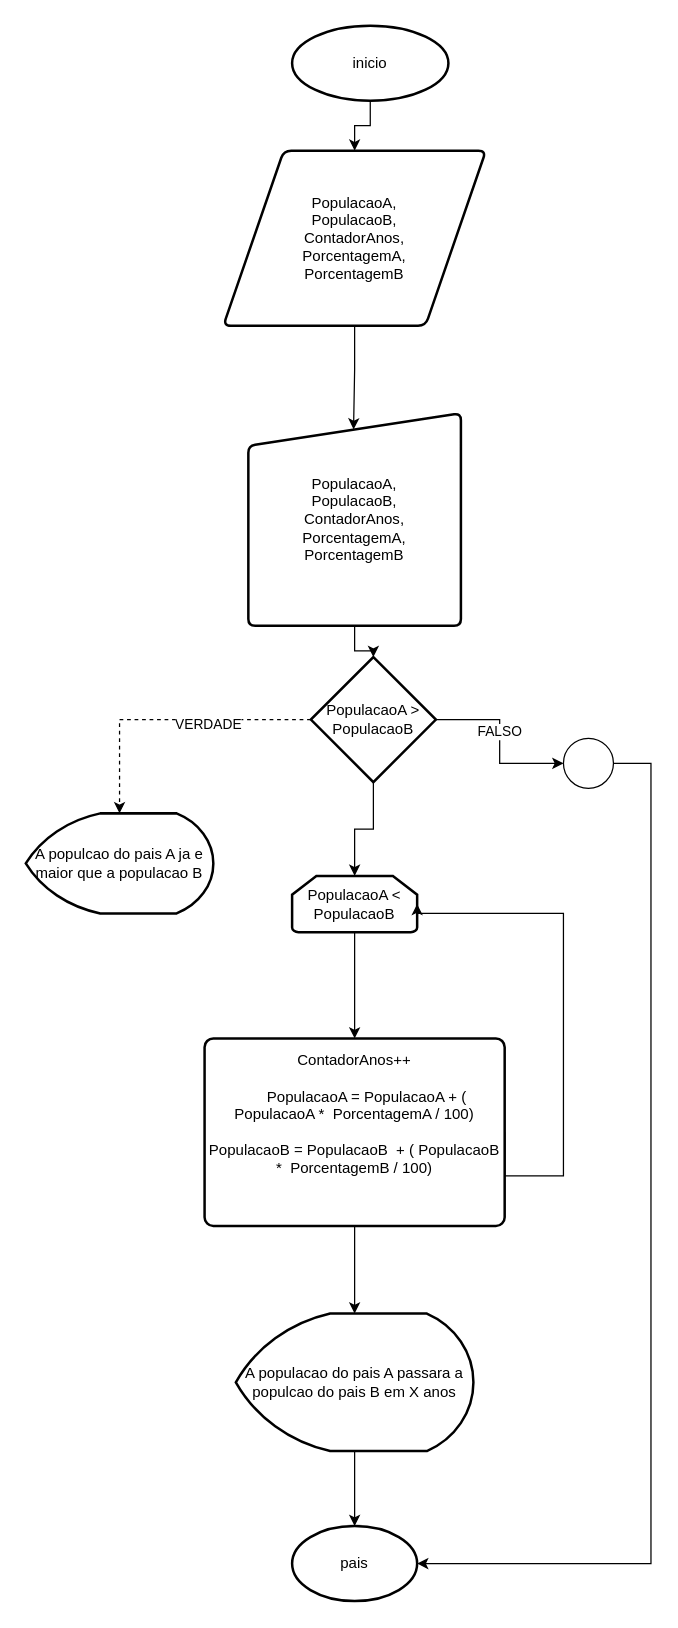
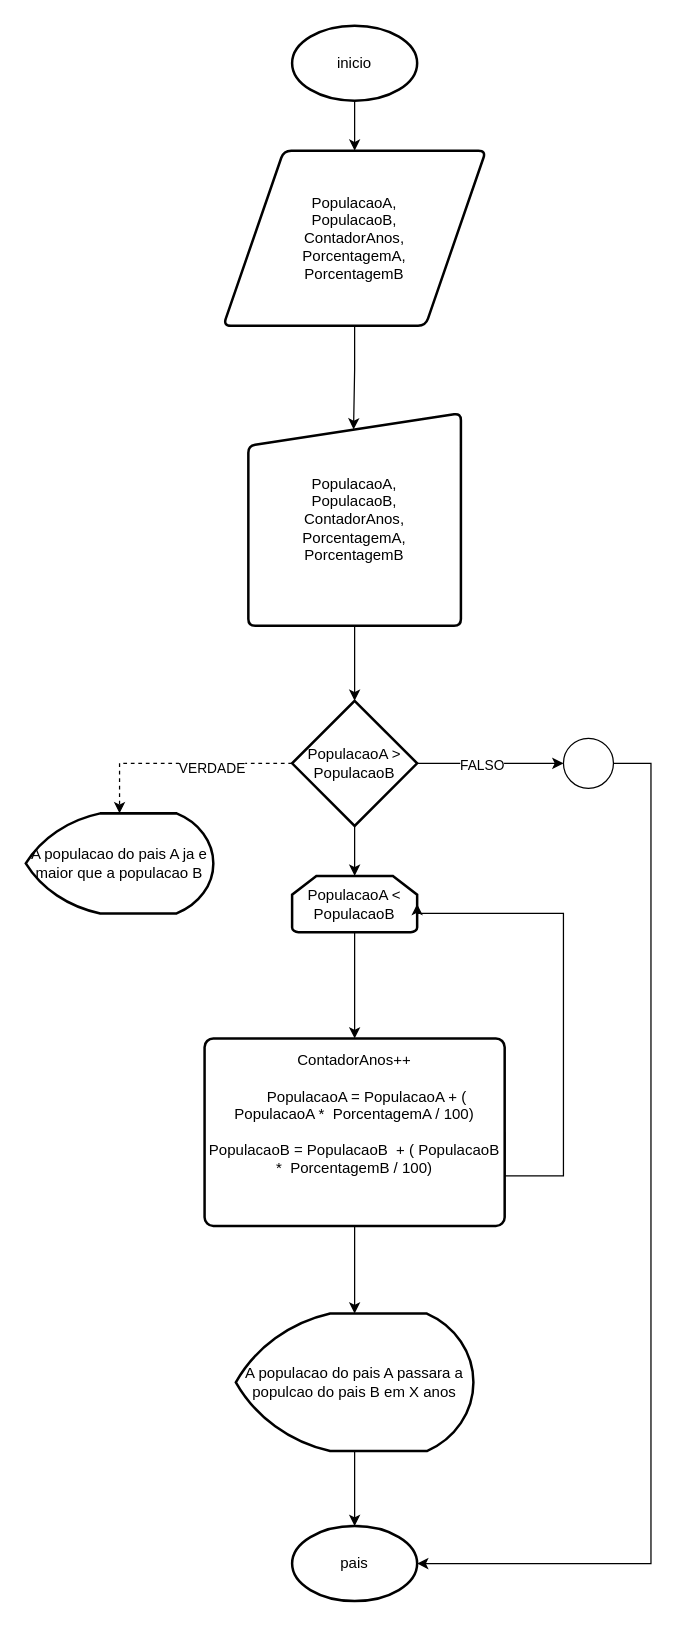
(370, 63) -> (354, 63)
(373, 719) -> (354, 763)
(119, 863) -> (119, 863)
